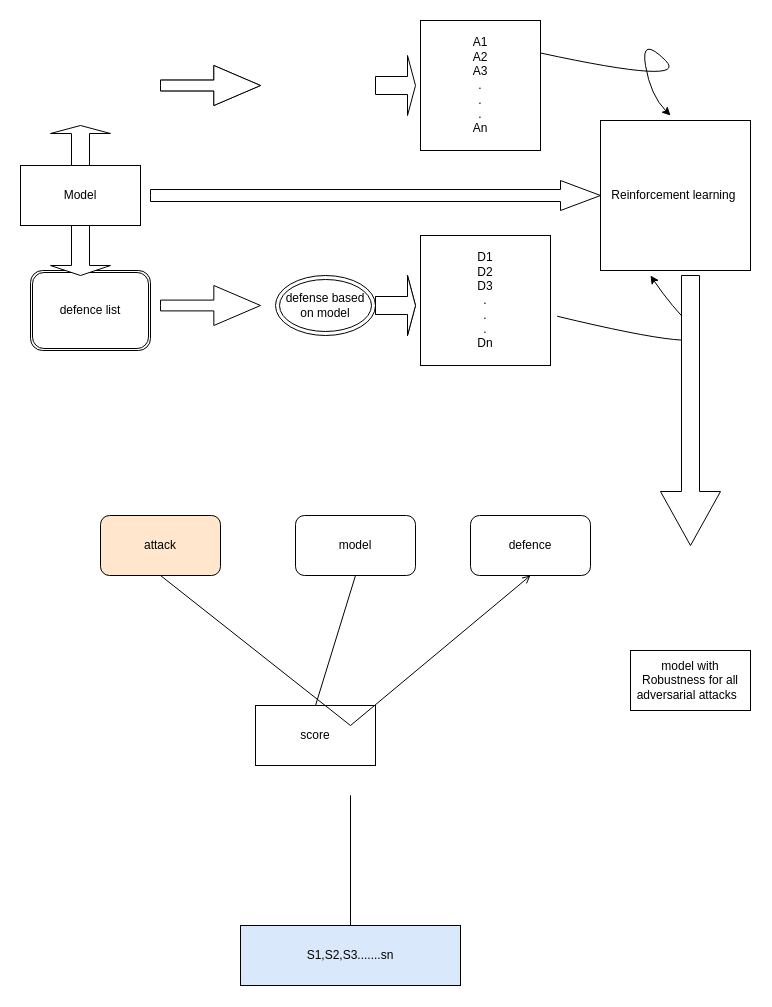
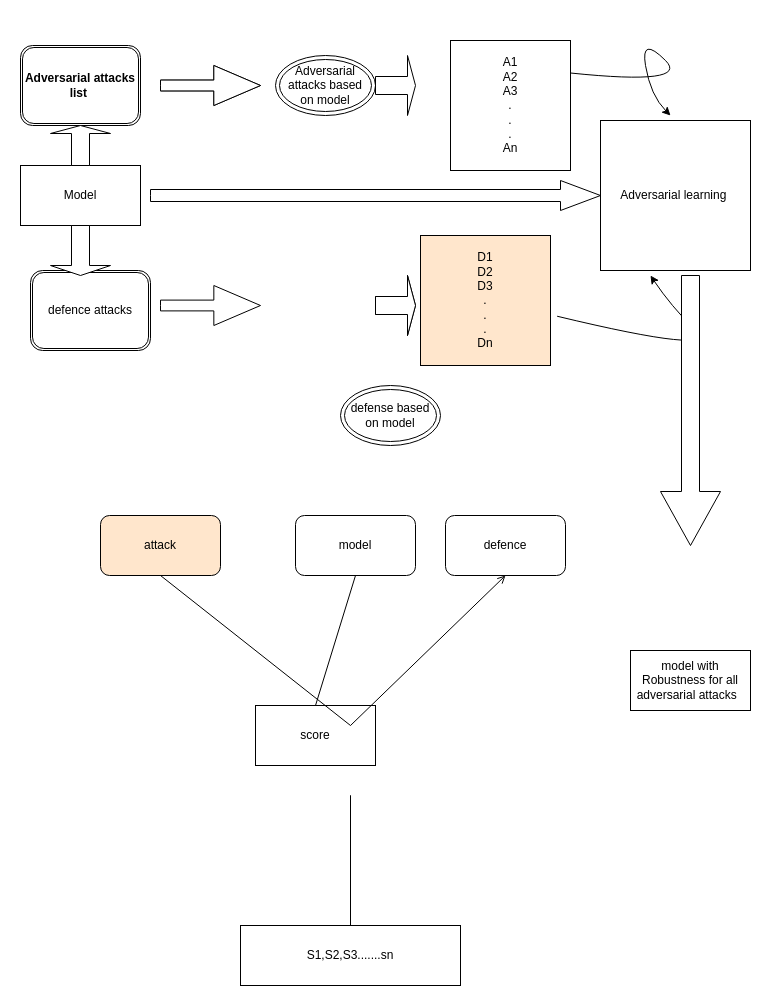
none -> (81, 86)
none -> (326, 86)
(481, 86) -> (511, 106)
(676, 196) -> (676, 196)
(486, 301) -> (486, 301)
(326, 306) -> (391, 416)
(91, 311) -> (91, 311)
(531, 546) -> (506, 546)
(351, 956) -> (351, 956)
